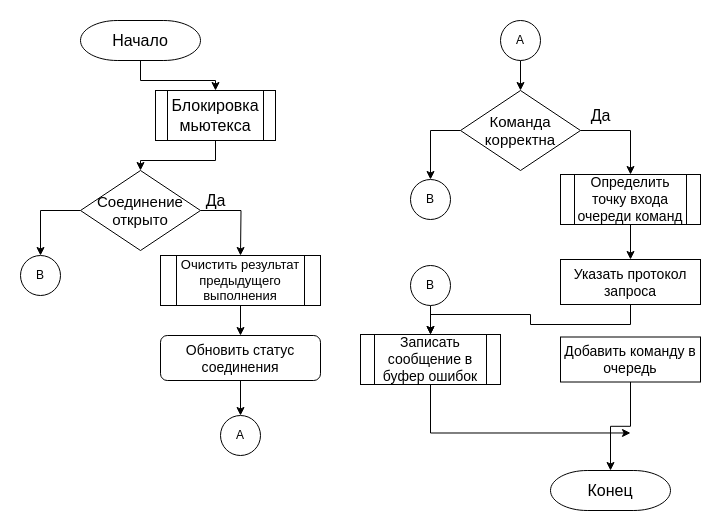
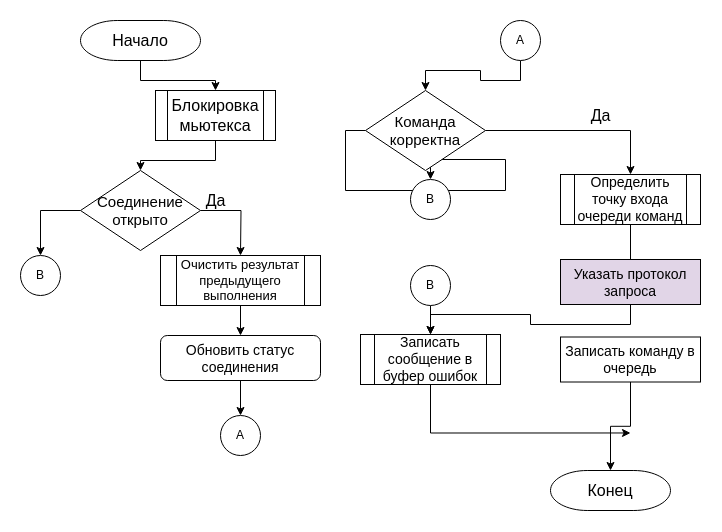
(521, 131) -> (426, 131)
(631, 251) -> (631, 254)
(631, 282) -> (631, 282)
(631, 360) -> (631, 360)
